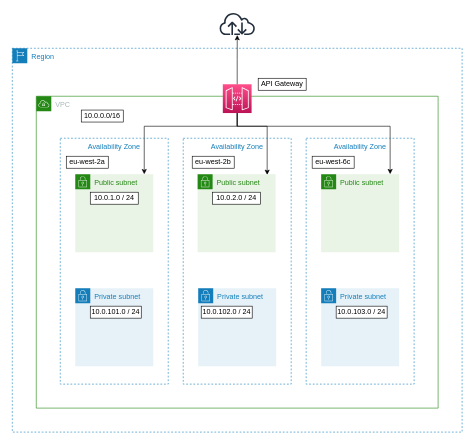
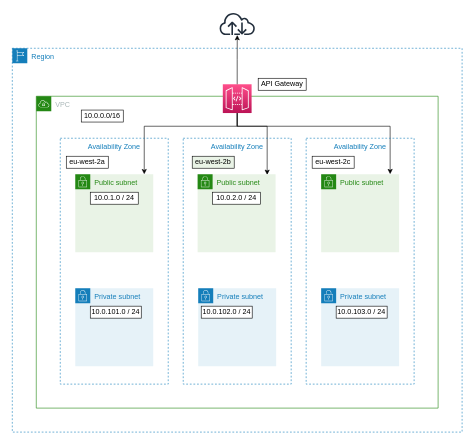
(213, 162) -> (213, 162)
(333, 162) -> (333, 162)
